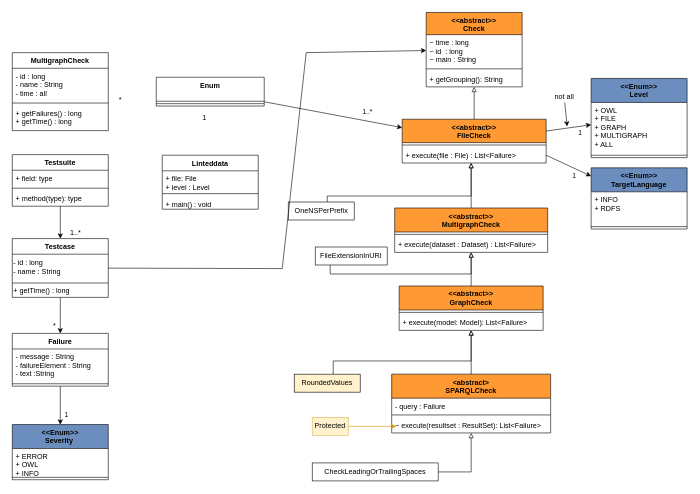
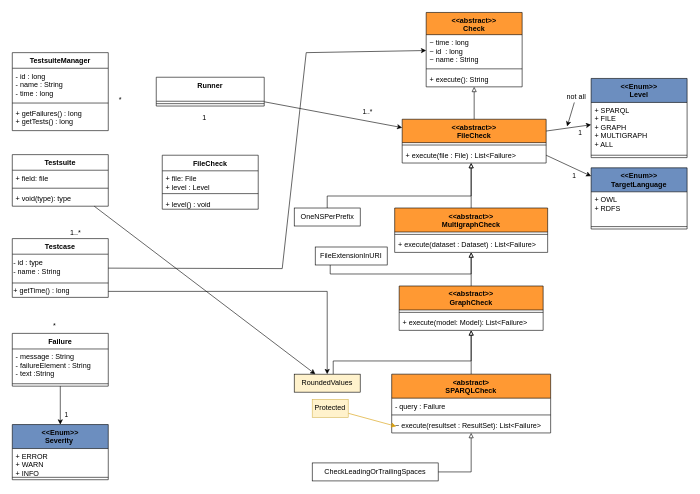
(450, 43) -> (450, 43)
(60, 61) -> (60, 61)
(32, 76) -> (32, 76)
(471, 79) -> (464, 79)
(210, 85) -> (210, 85)
(564, 96) -> (576, 96)
(604, 110) -> (610, 110)
(53, 113) -> (53, 113)
(210, 163) -> (210, 163)
(37, 178) -> (35, 178)
(53, 199) -> (48, 199)
(606, 200) -> (604, 200)
(190, 204) -> (191, 204)
(321, 211) -> (327, 217)
(60, 233) -> (204, 289)
(39, 267) -> (39, 267)
(60, 327) -> (219, 291)
(330, 426) -> (330, 408)
(29, 457) -> (29, 457)
